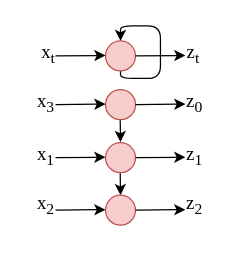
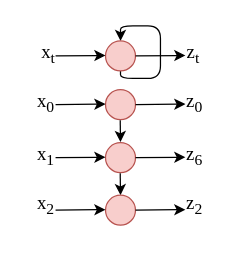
(46, 102) -> (46, 102)
(195, 156) -> (195, 156)
